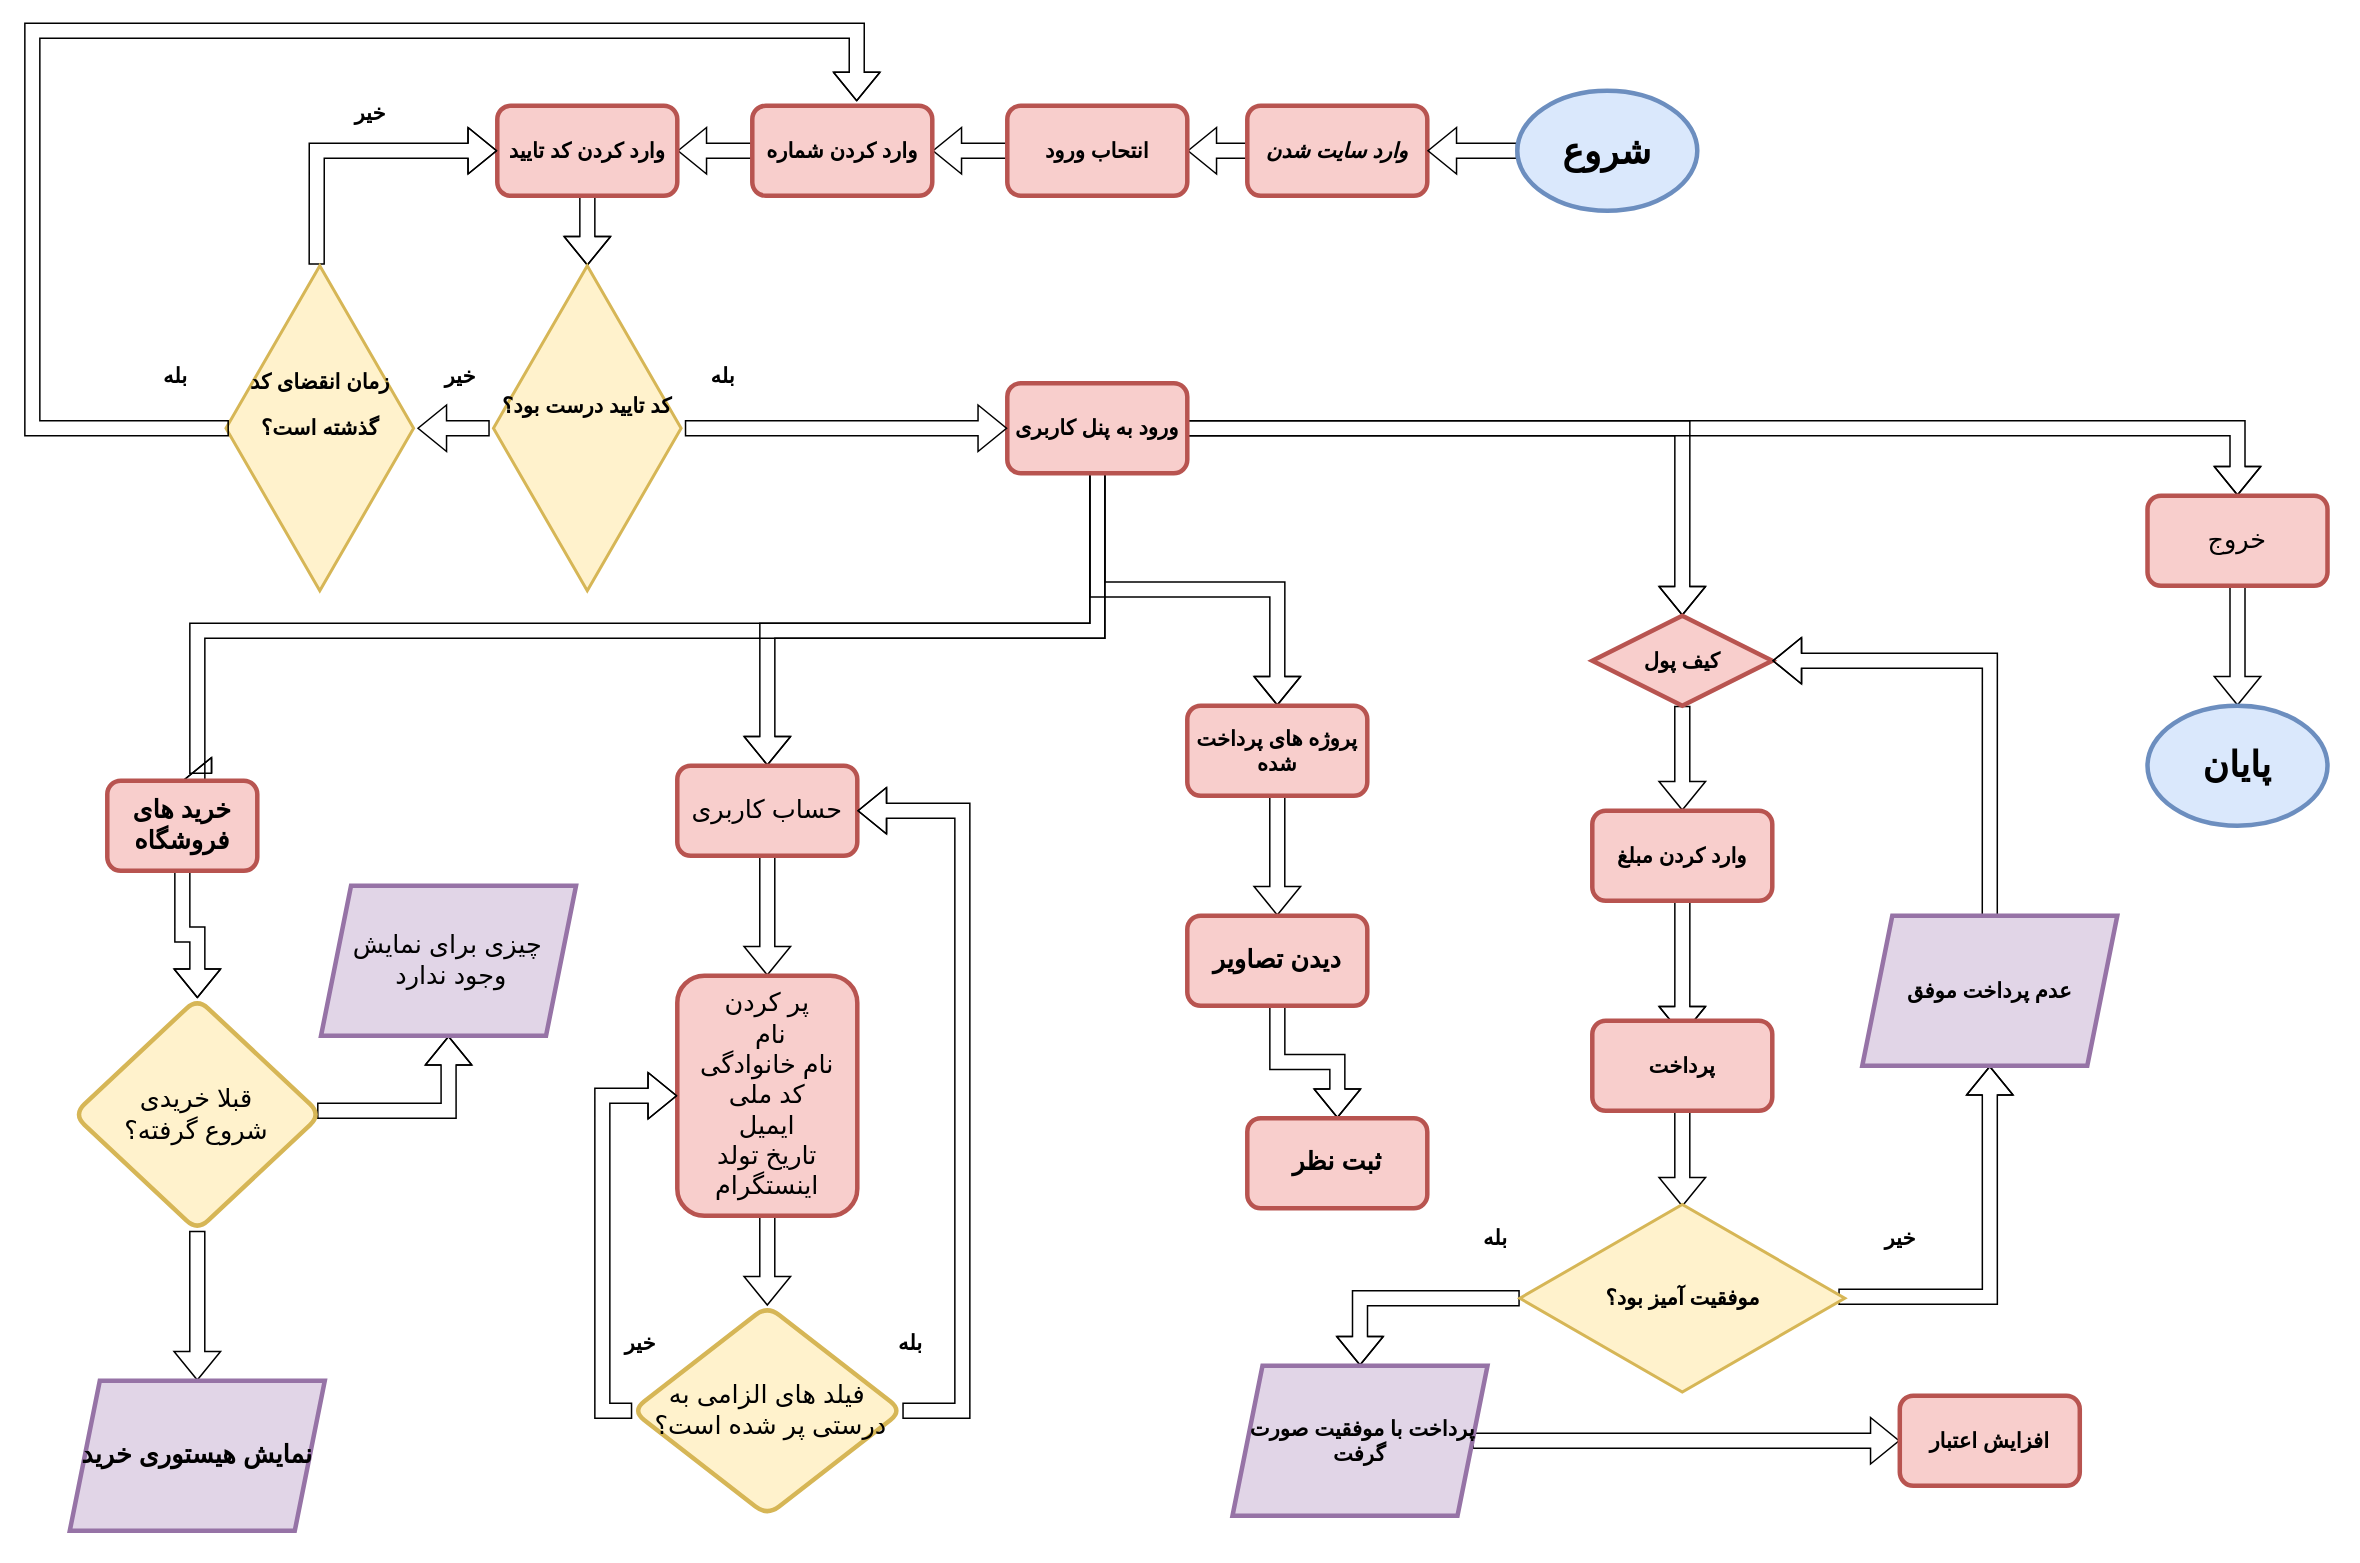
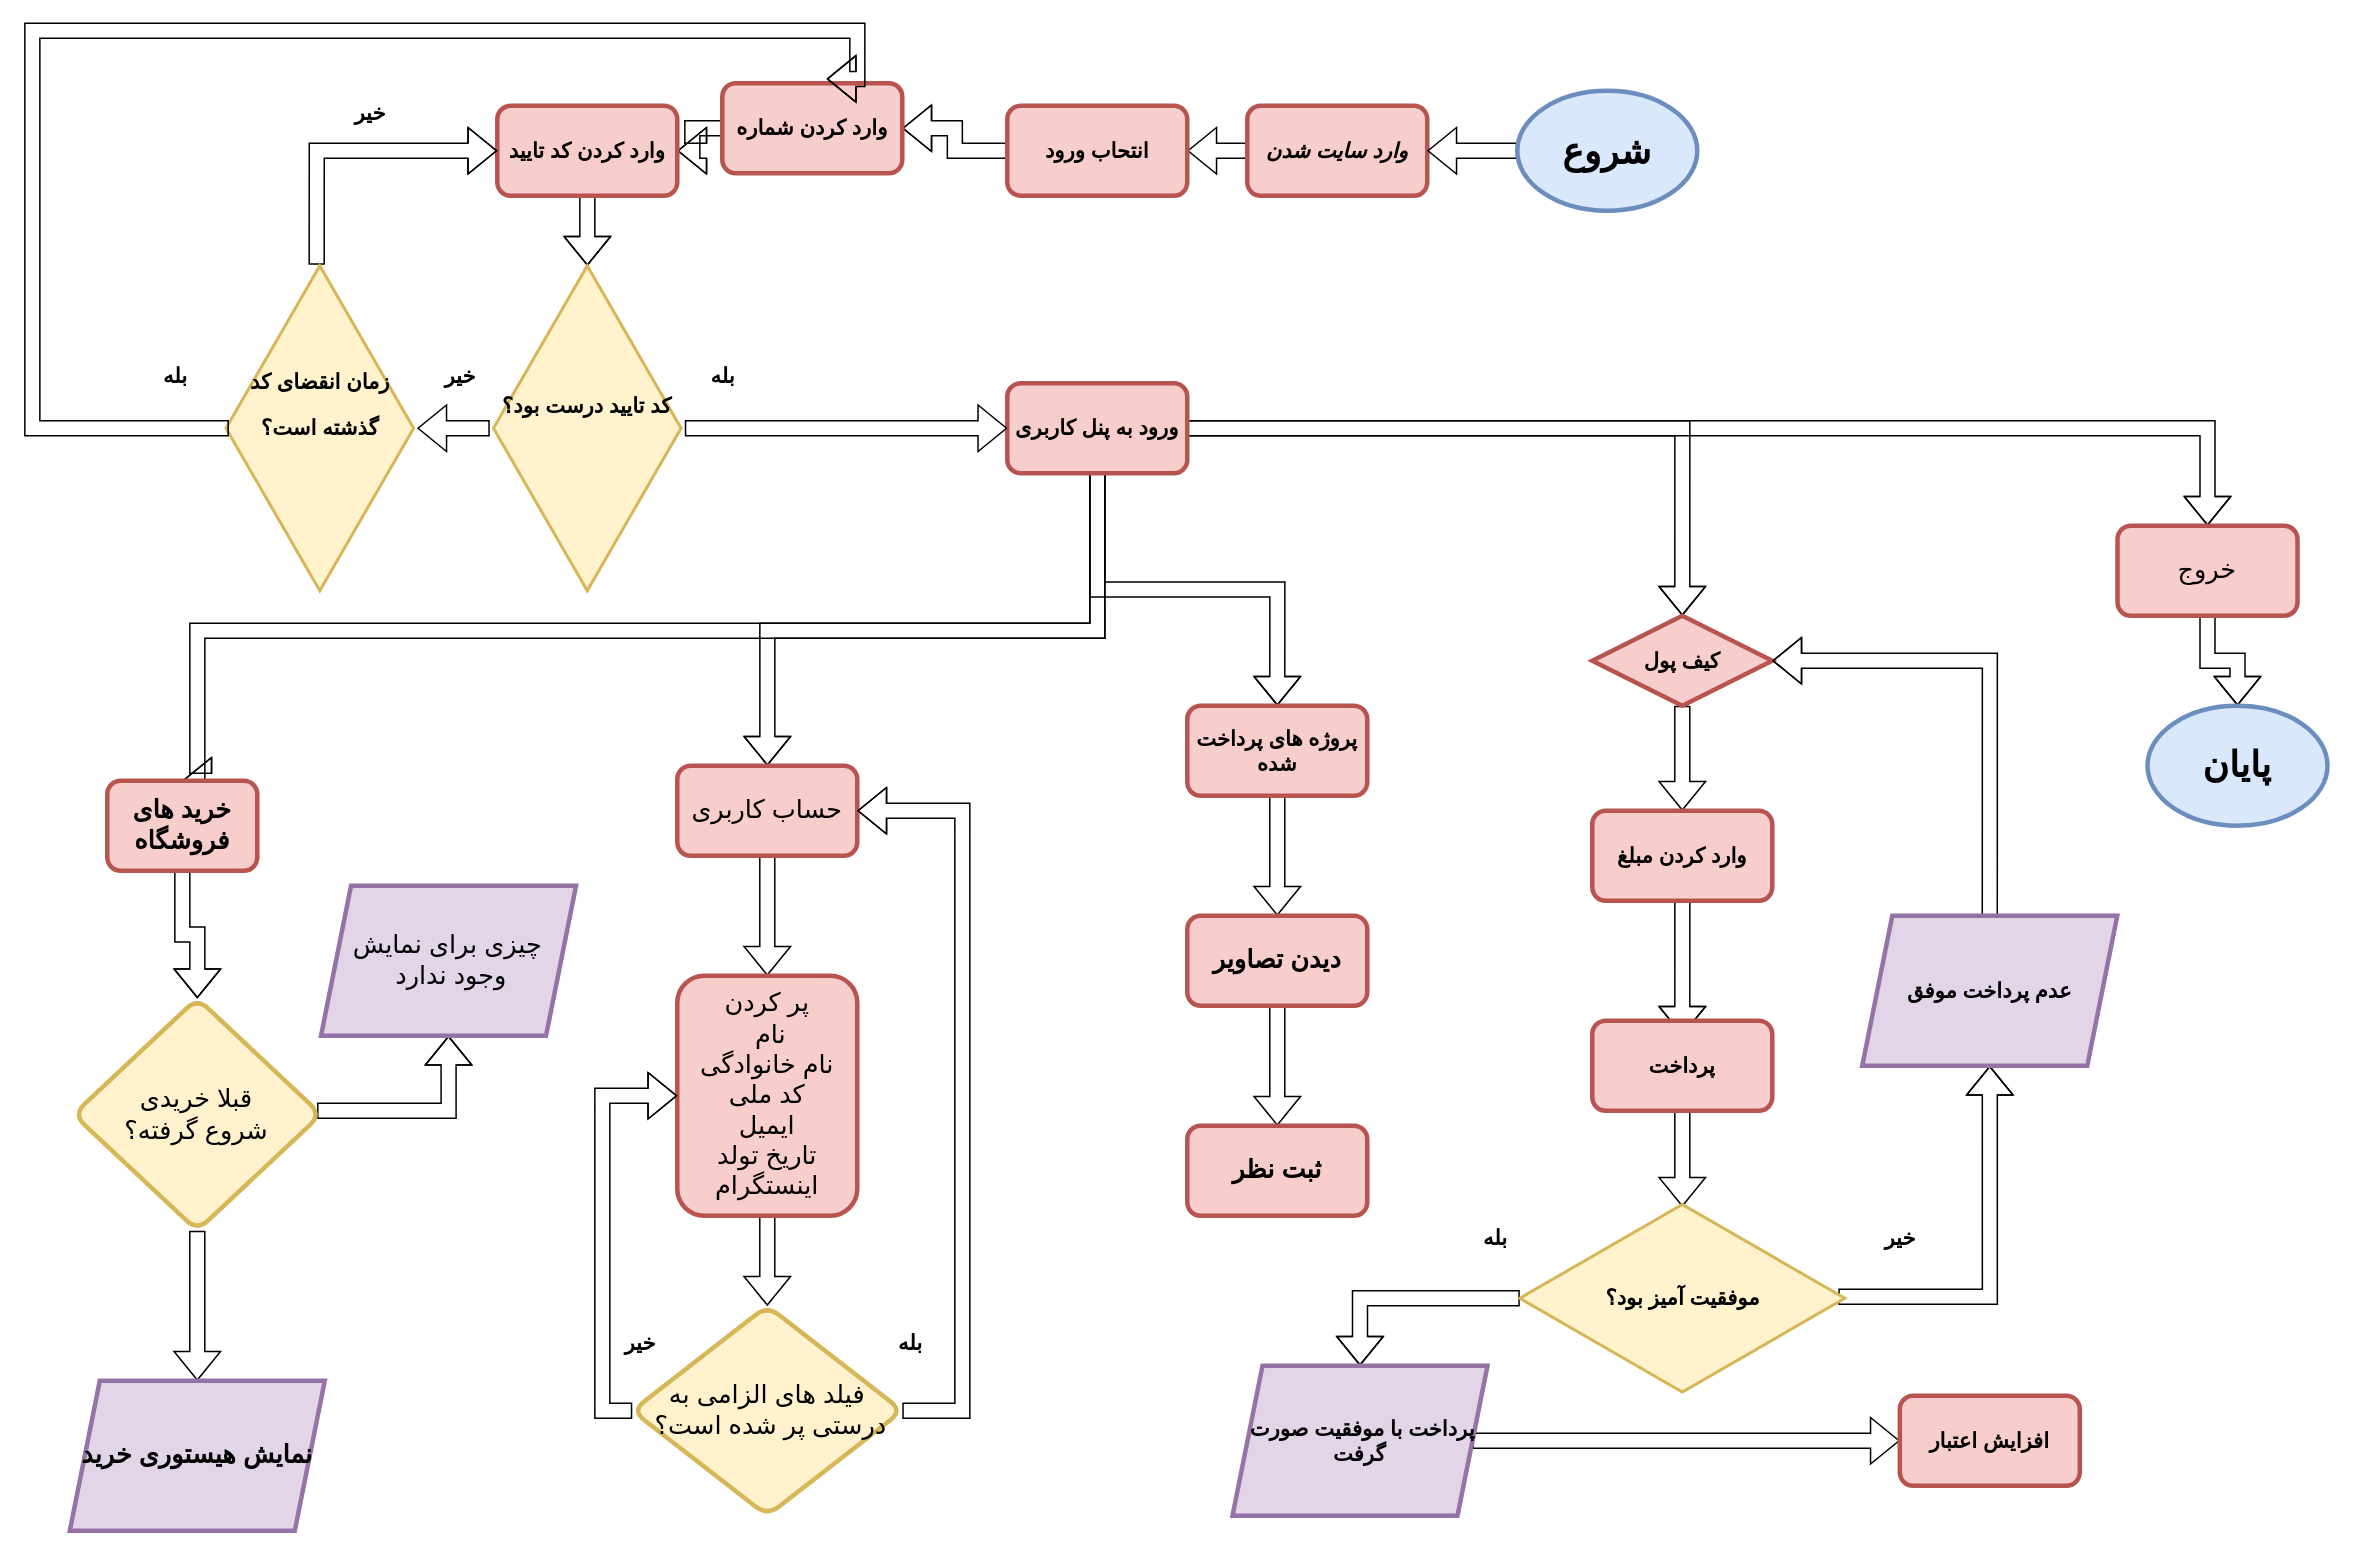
(842, 151) -> (812, 128)
(2237, 541) -> (2207, 571)
(1337, 1163) -> (1277, 1171)
